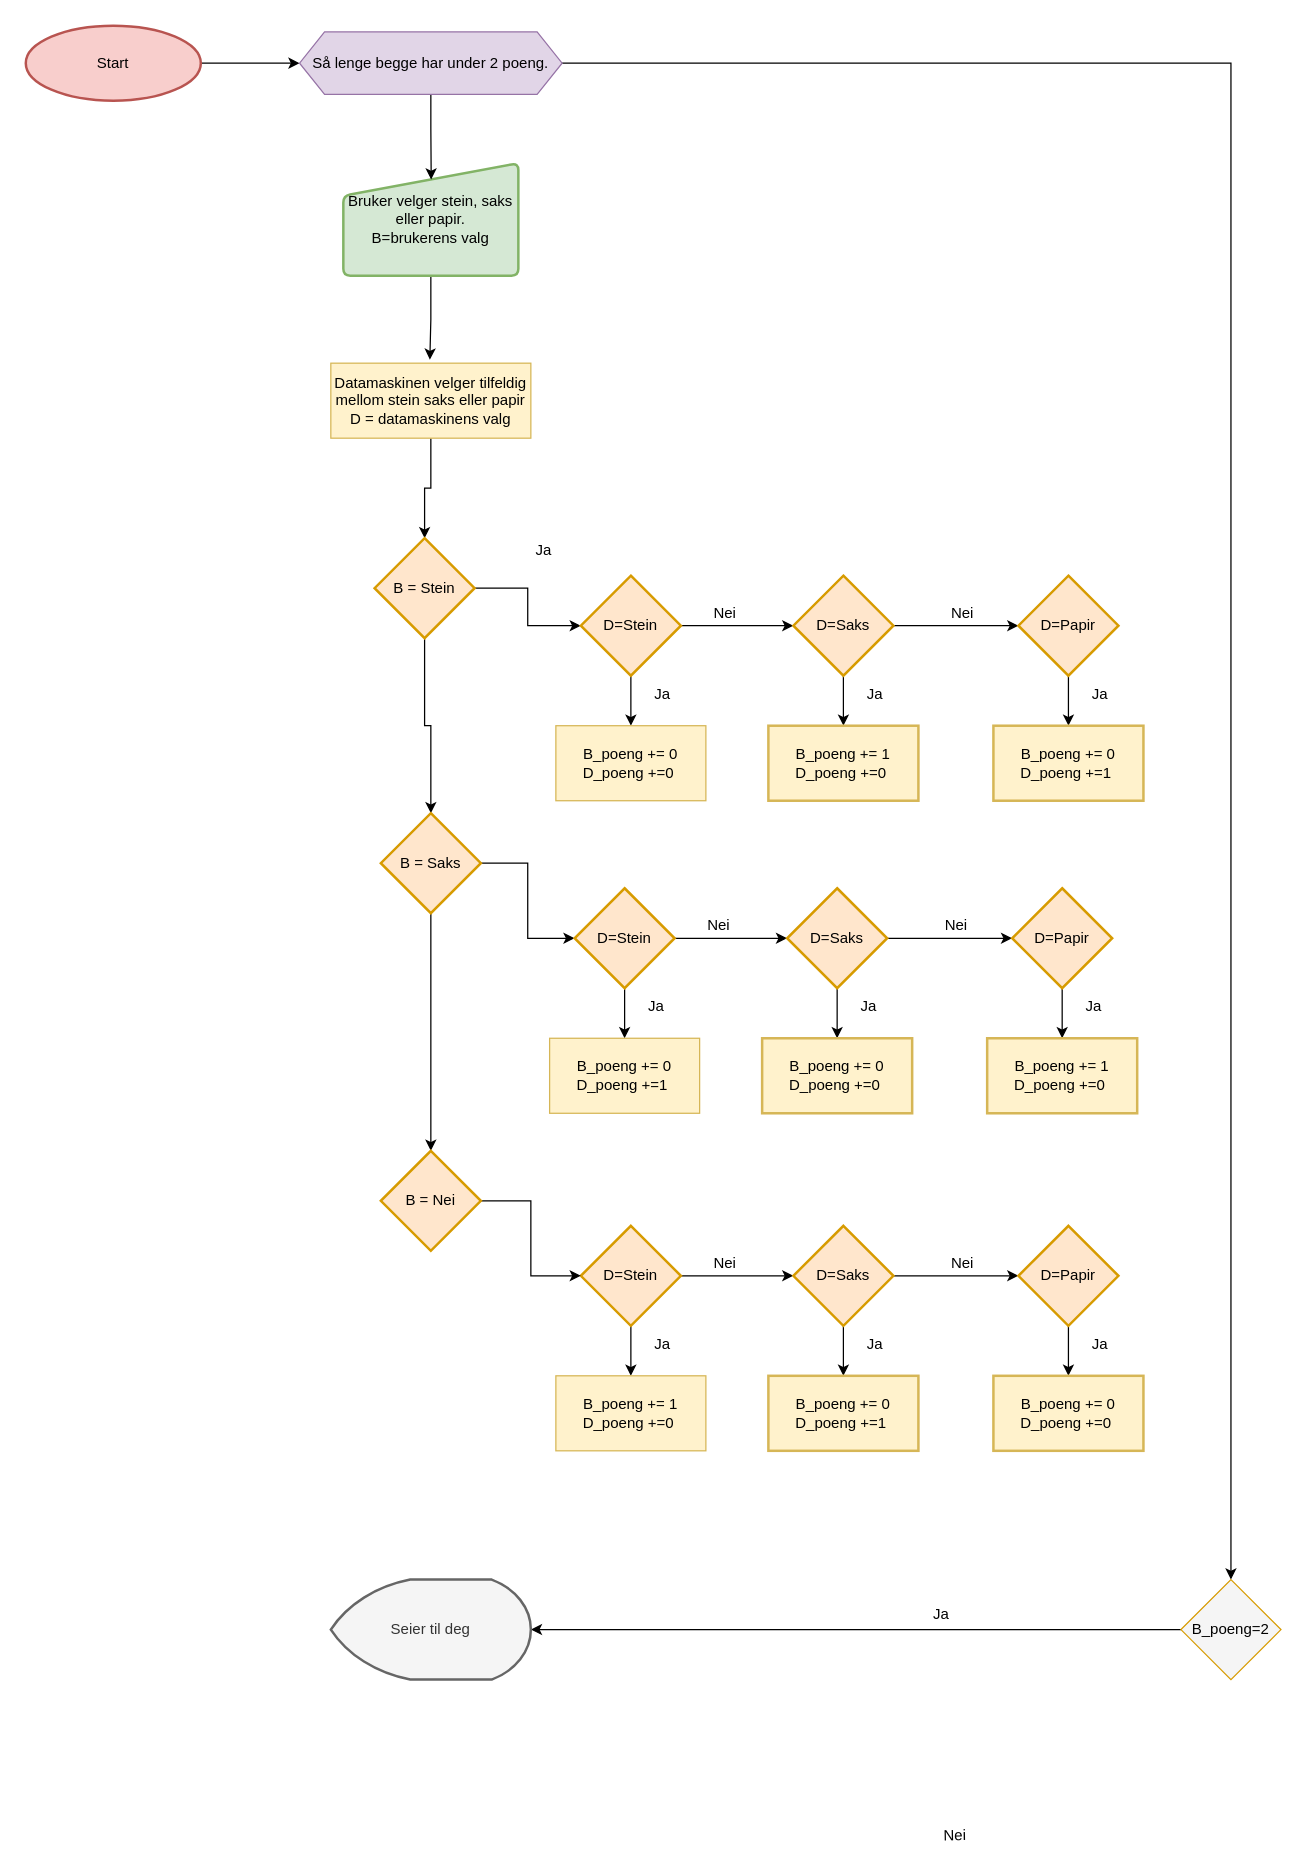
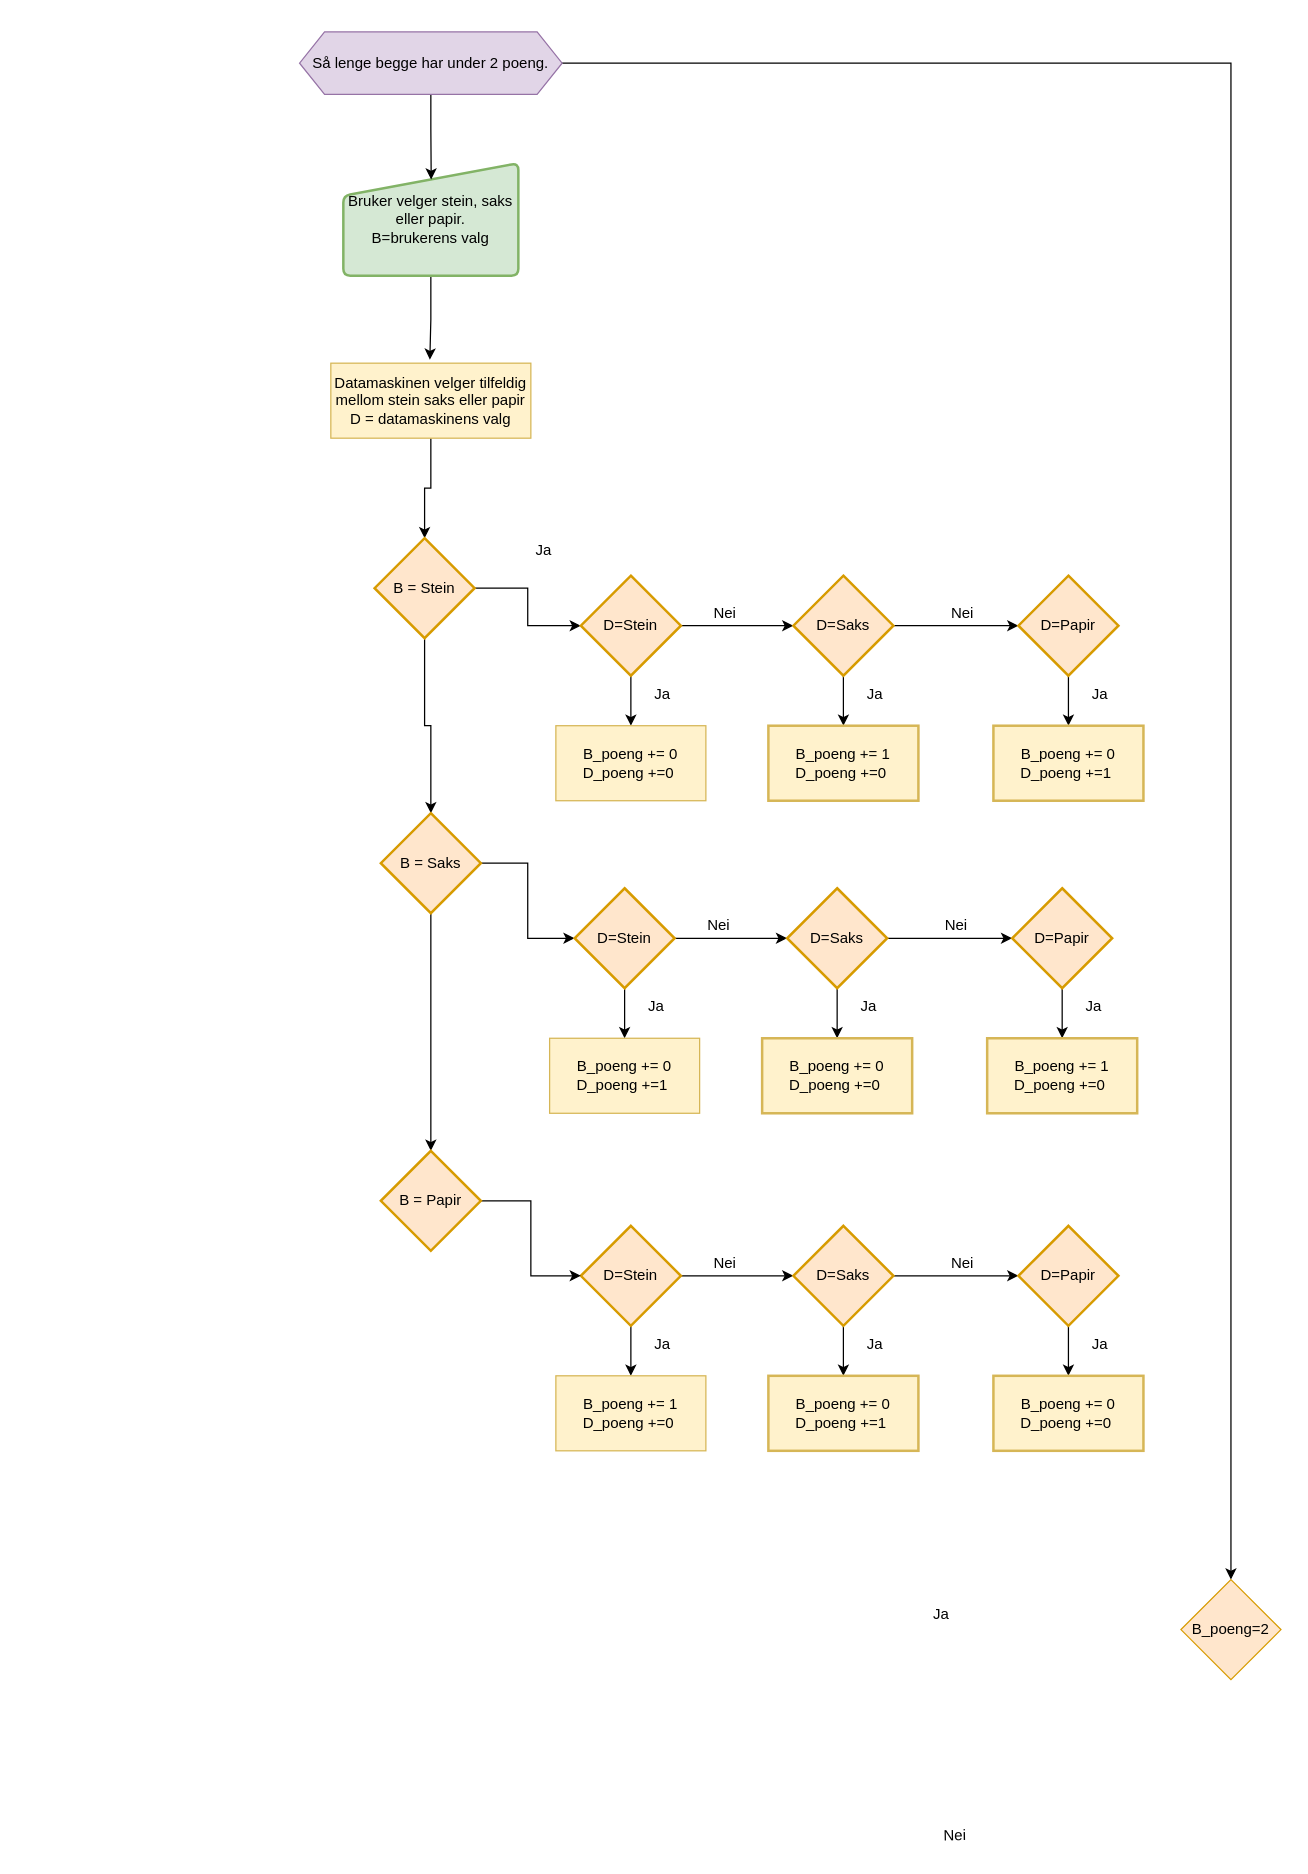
(113, 63) -> none
(246, 63) -> none
(431, 1201) -> (431, 1201)
(431, 1629) -> none
(860, 1629) -> none
(1231, 1629) -> (1231, 1629)
